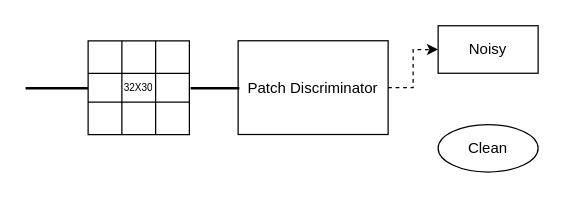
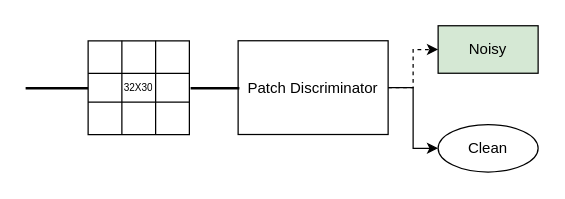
(488, 49) -> (488, 49)
none -> (413, 127)
